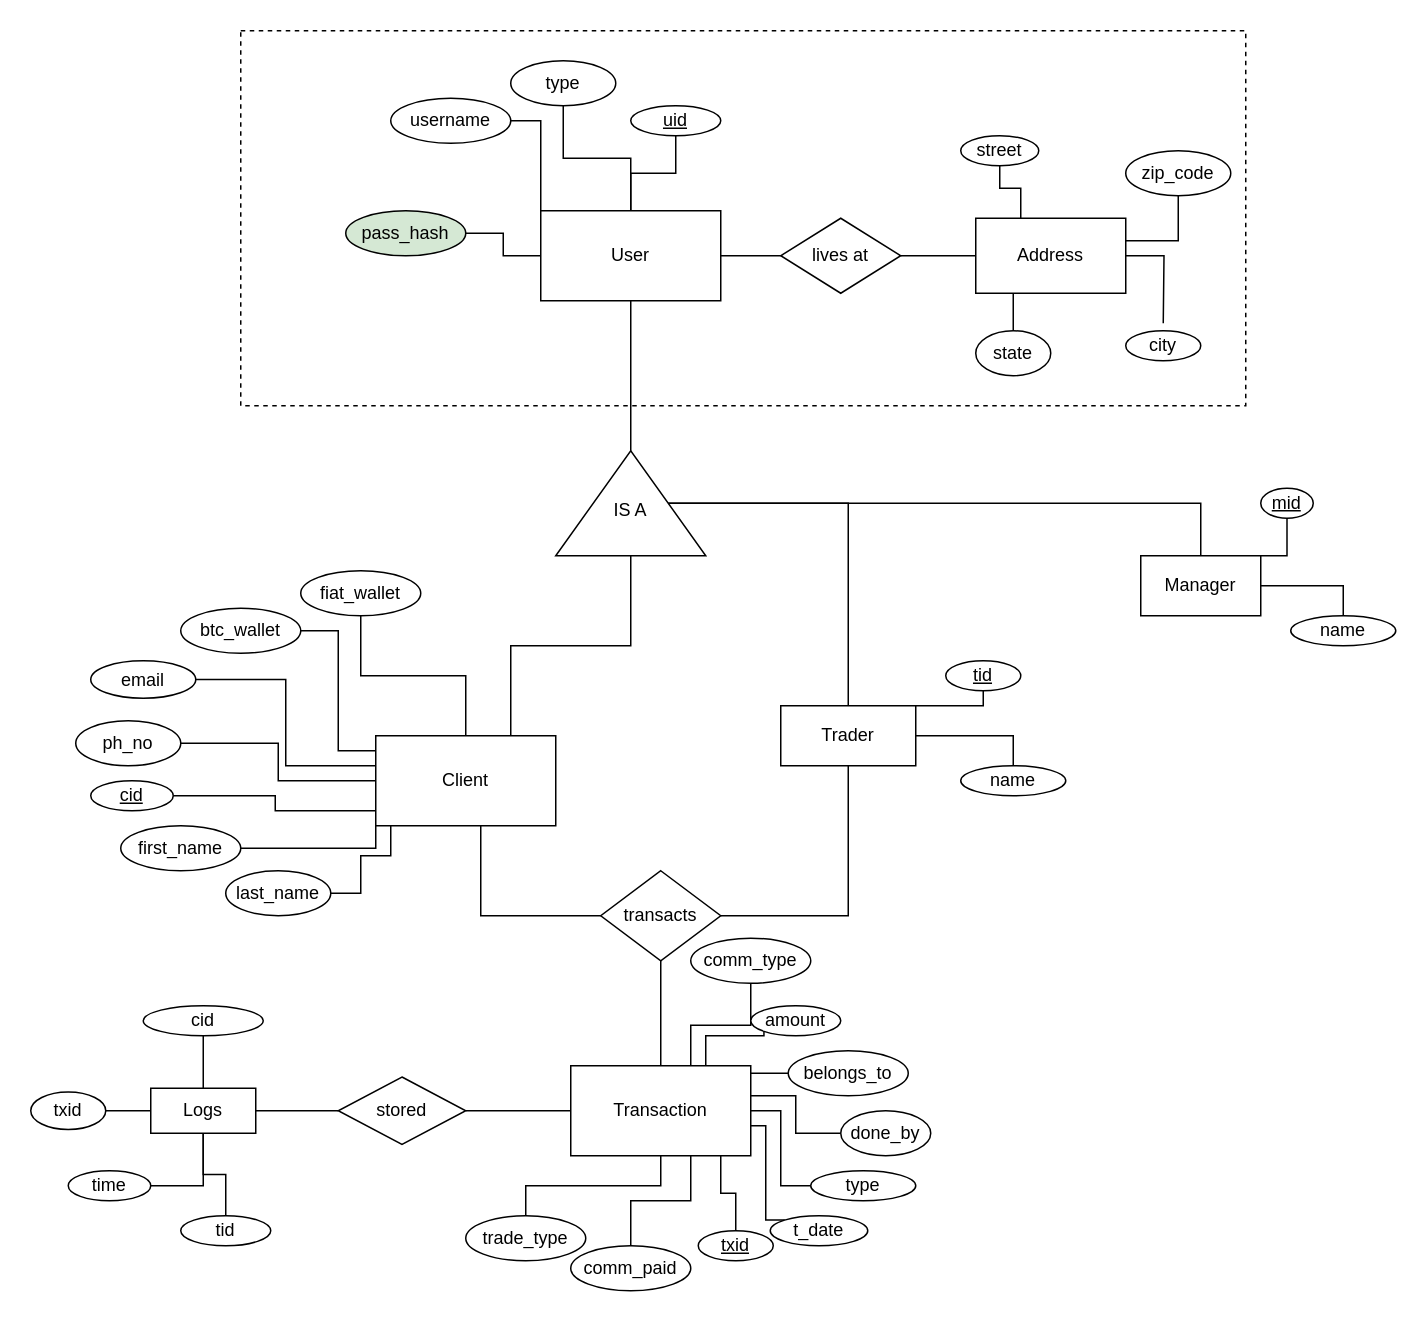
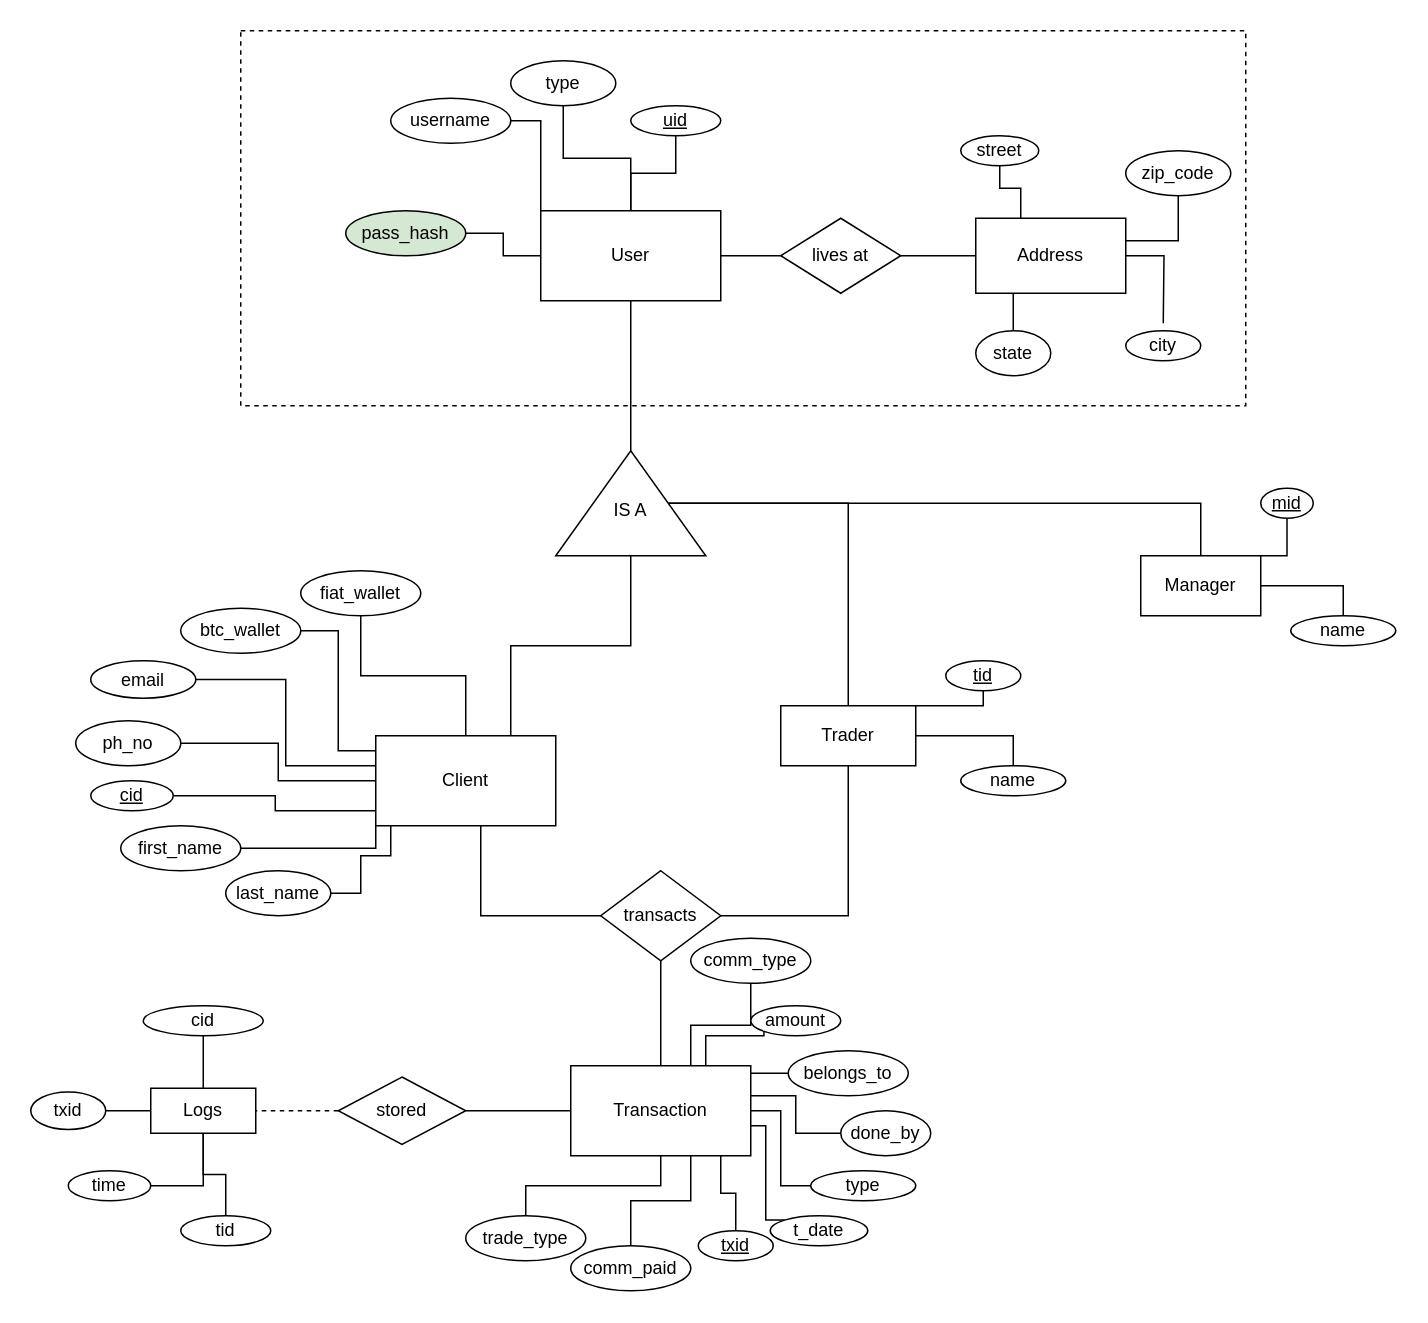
(296, 1111) -> (296, 1111)
